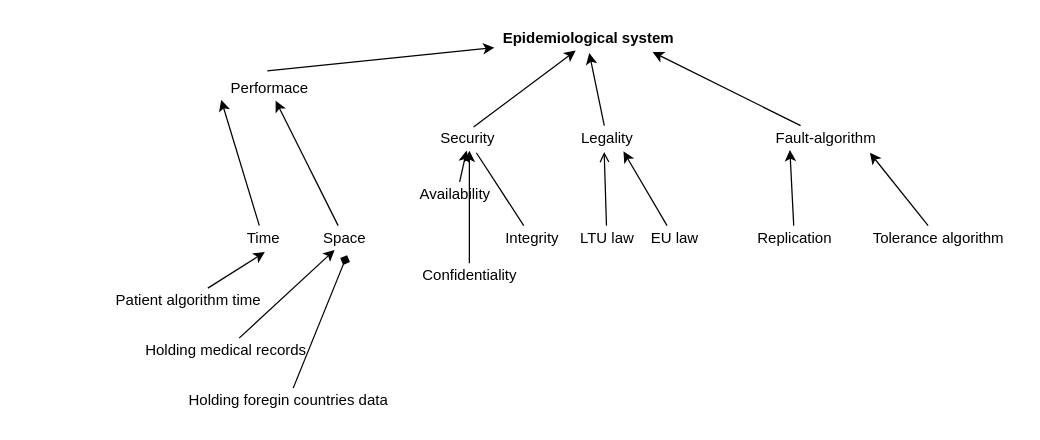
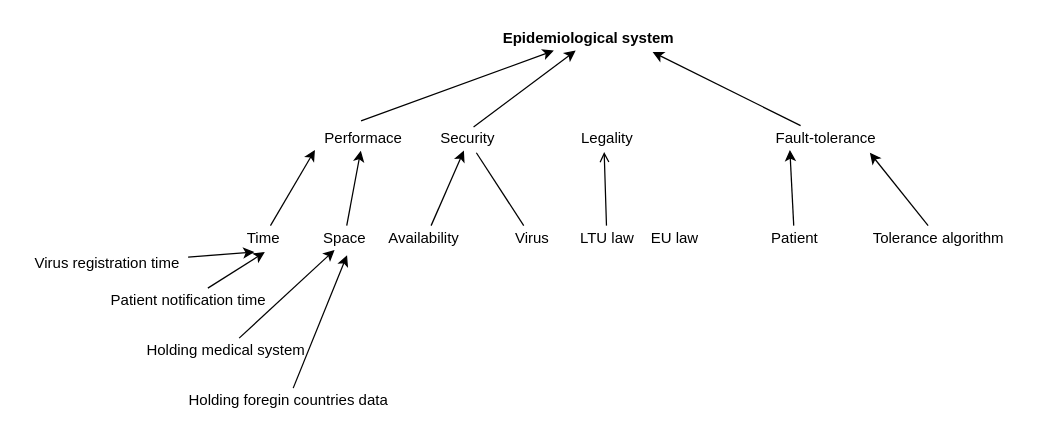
(269, 88) -> (363, 138)
(598, 93) -> none
(826, 138) -> (826, 138)
(647, 192) -> none
(457, 194) -> (426, 238)
(469, 211) -> none
(533, 238) -> (533, 238)
(795, 238) -> (795, 238)
none -> (217, 255)
none -> (107, 263)
(343, 265) -> (343, 264)
(469, 276) -> none
(189, 301) -> (189, 301)
(226, 351) -> (226, 351)
